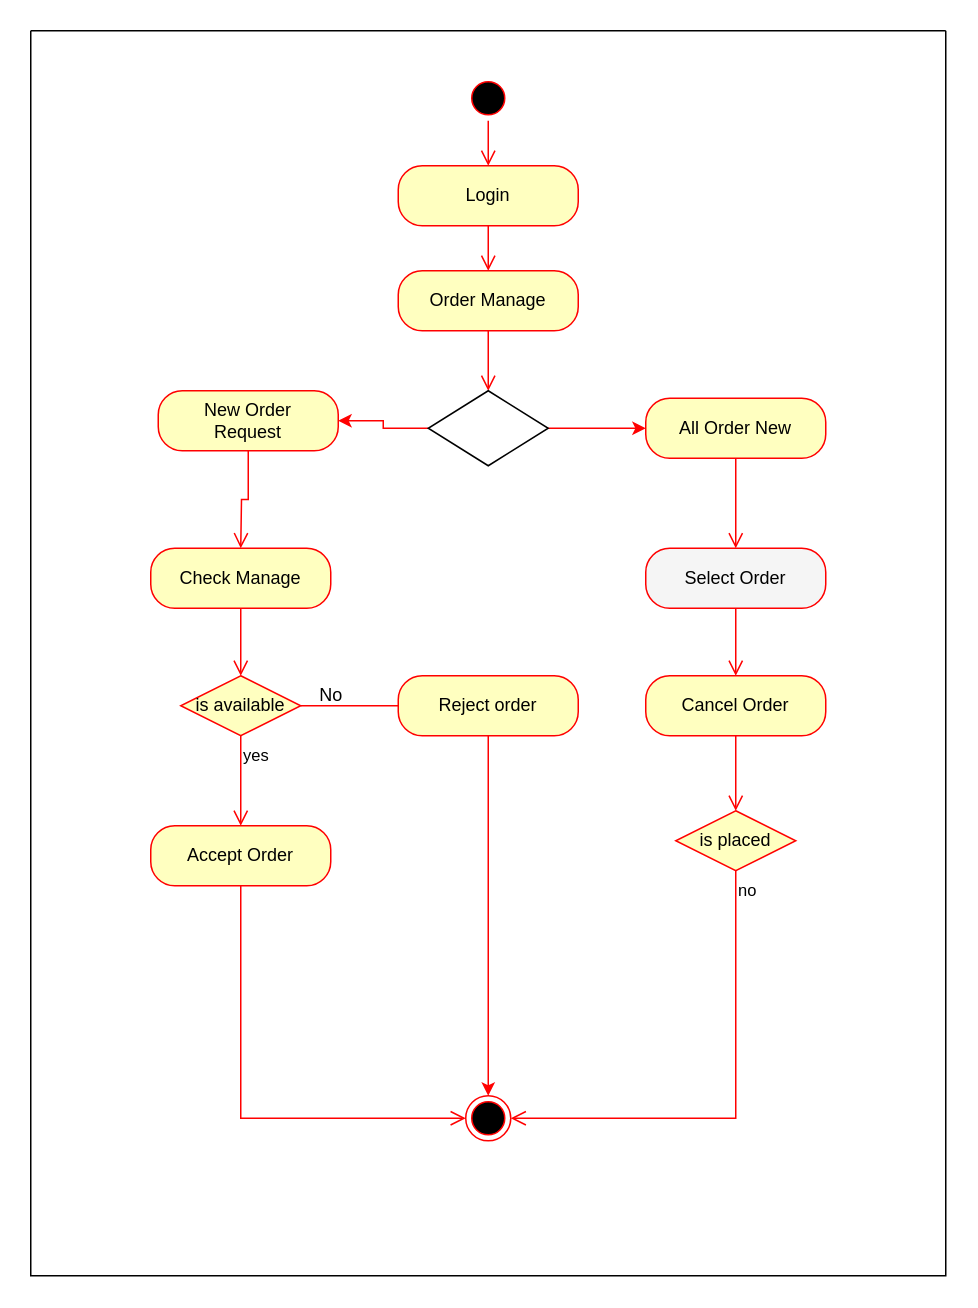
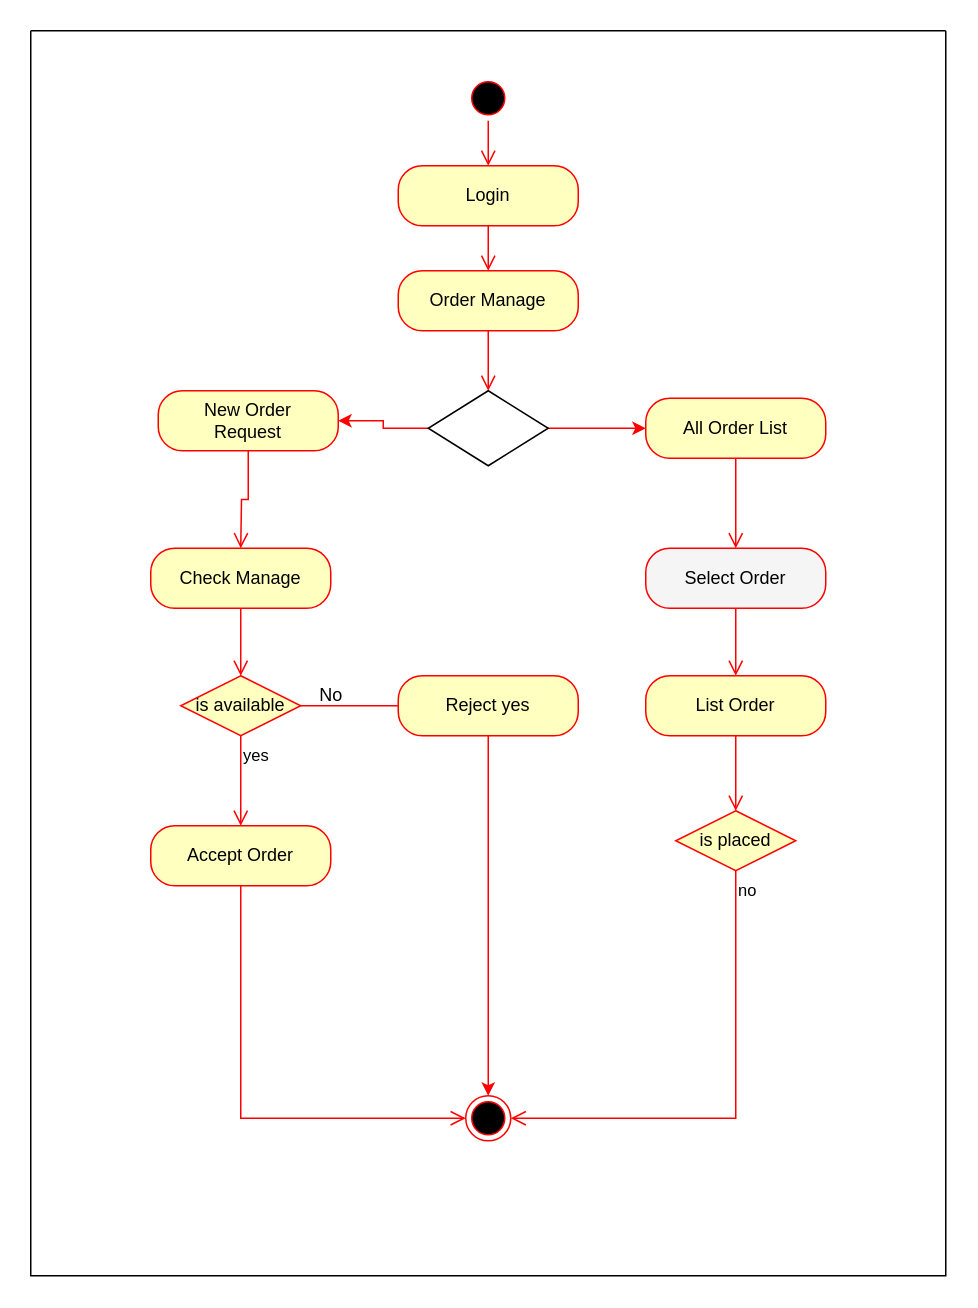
(736, 428) -> (736, 428)
(488, 706) -> (488, 706)
(736, 706) -> (736, 706)
